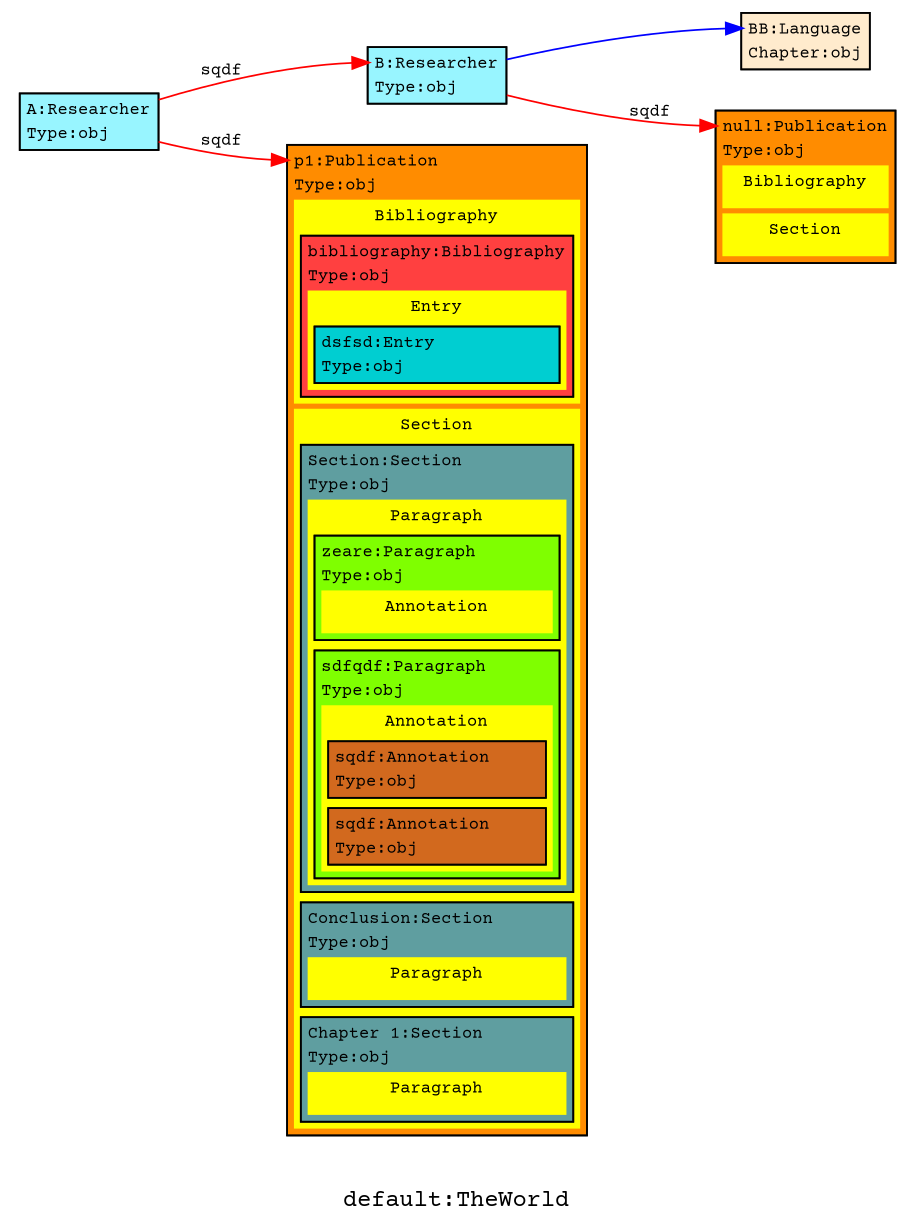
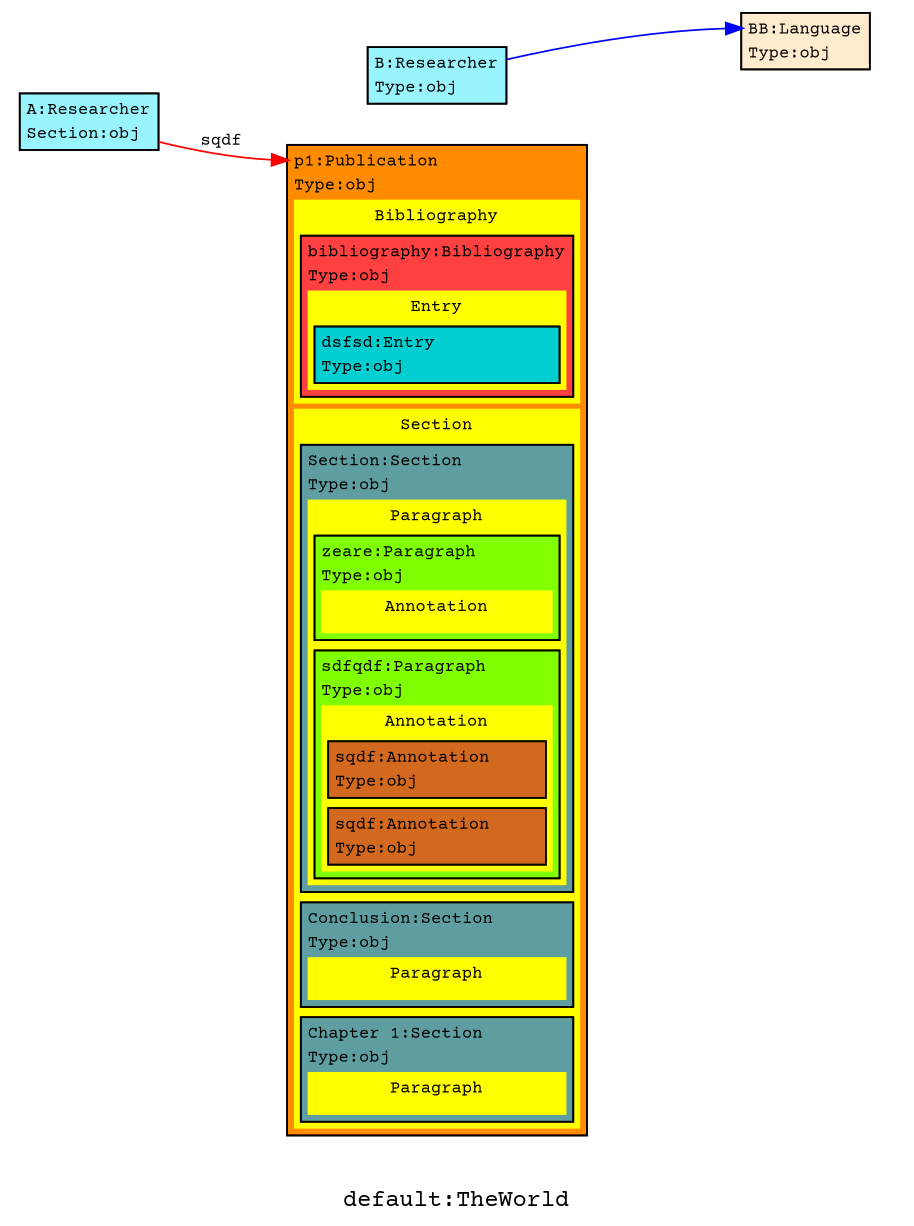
(806, 52) -> (790, 52)
(254, 75) -> none
(69, 133) -> (84, 133)
(805, 186) -> none
